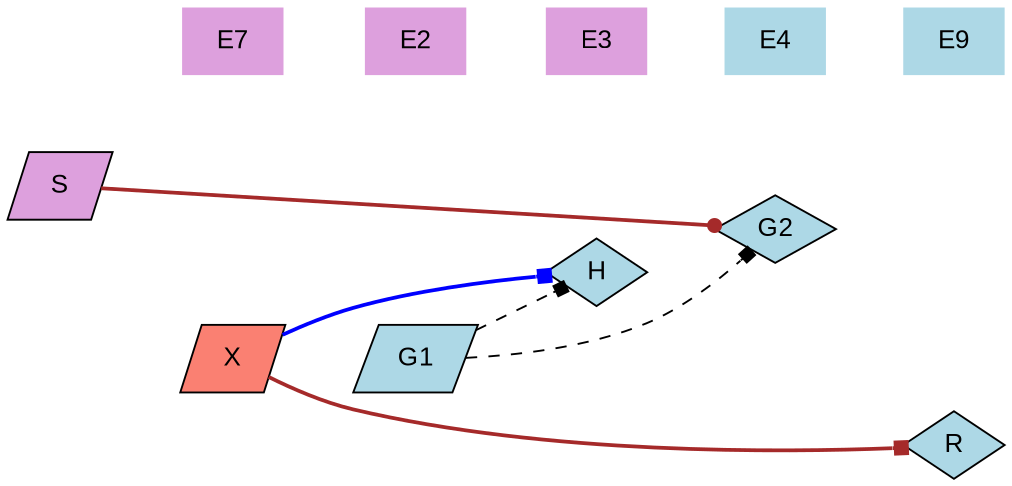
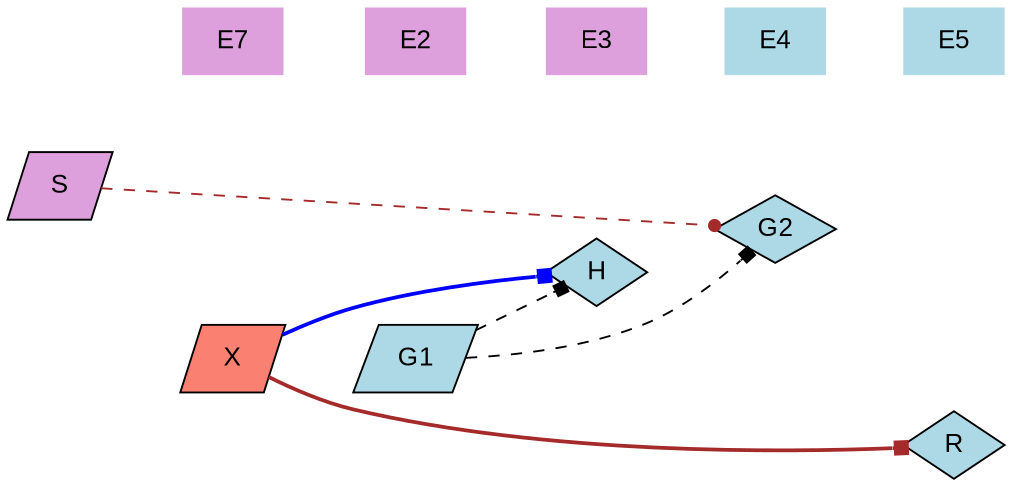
(954, 41) -> (954, 41)
(405, 207) -> (405, 207)
